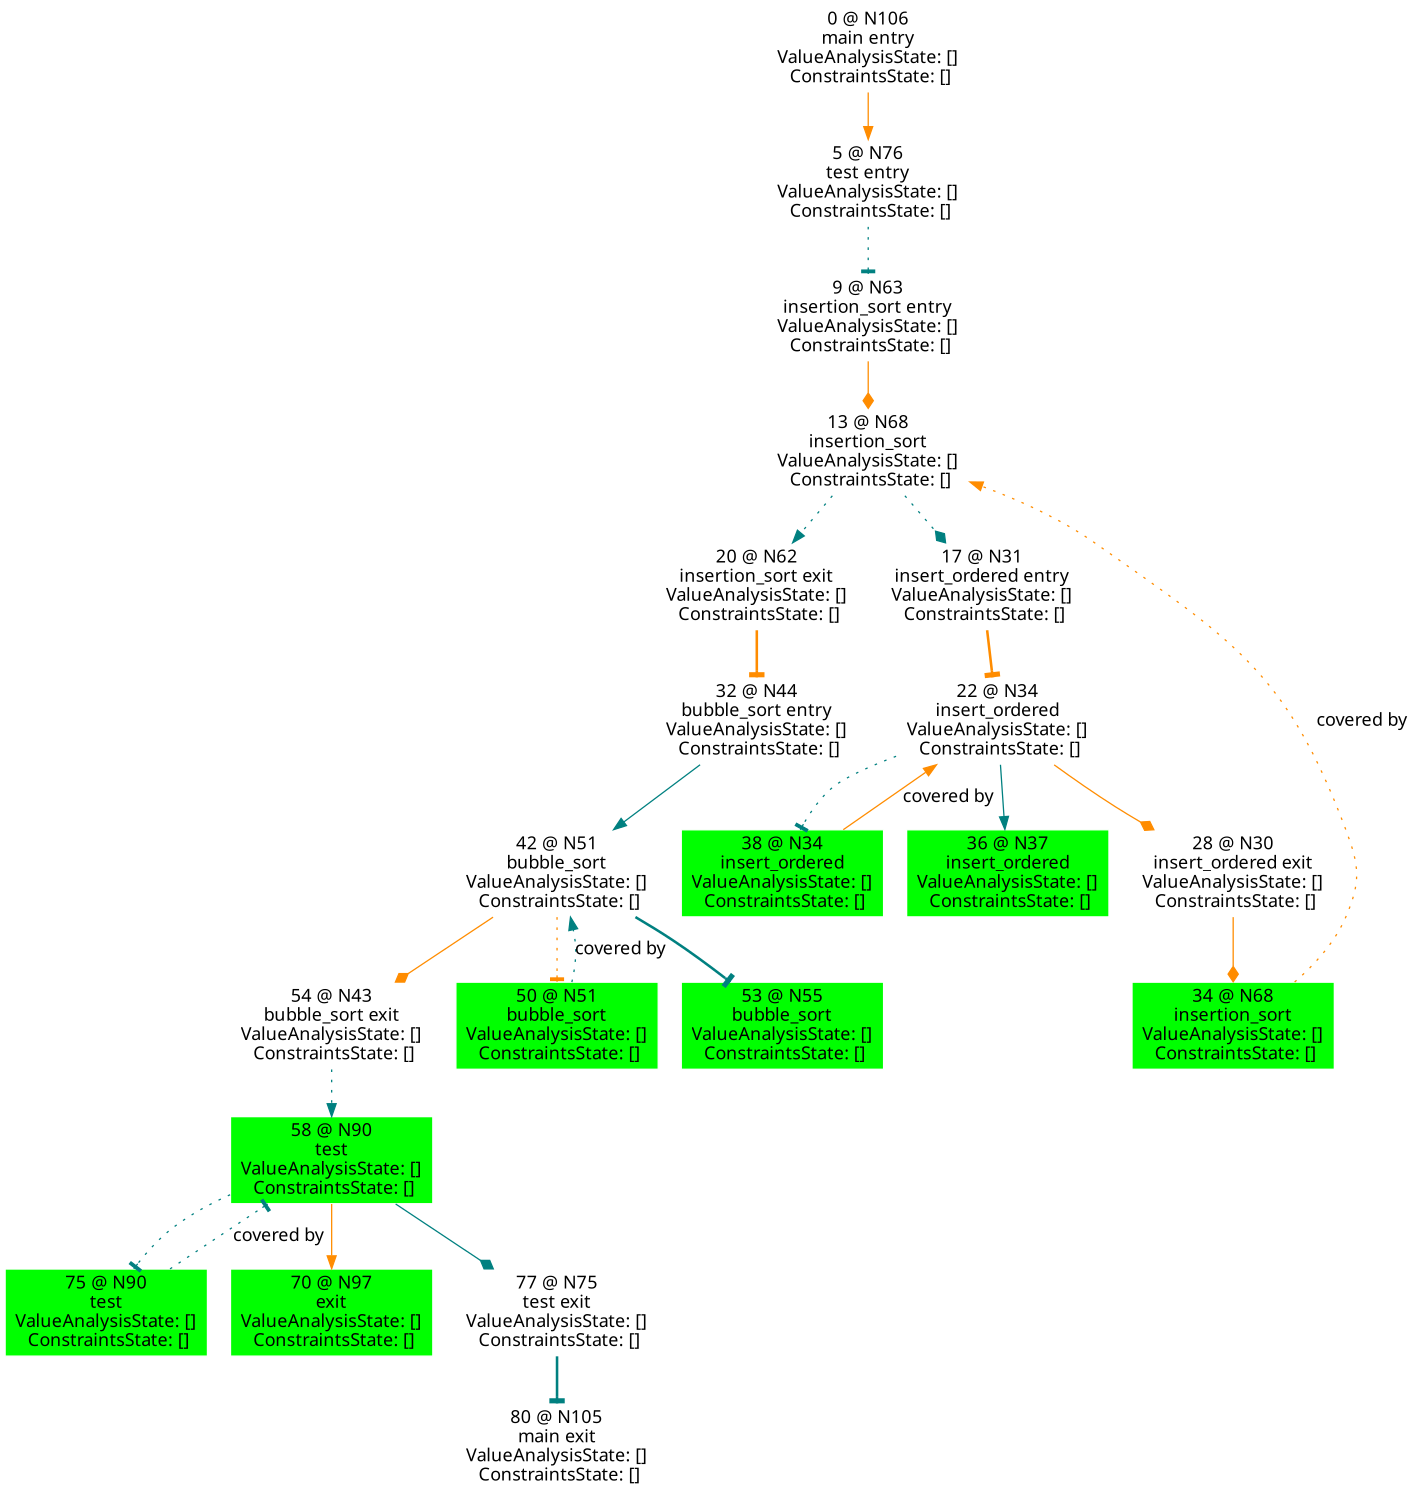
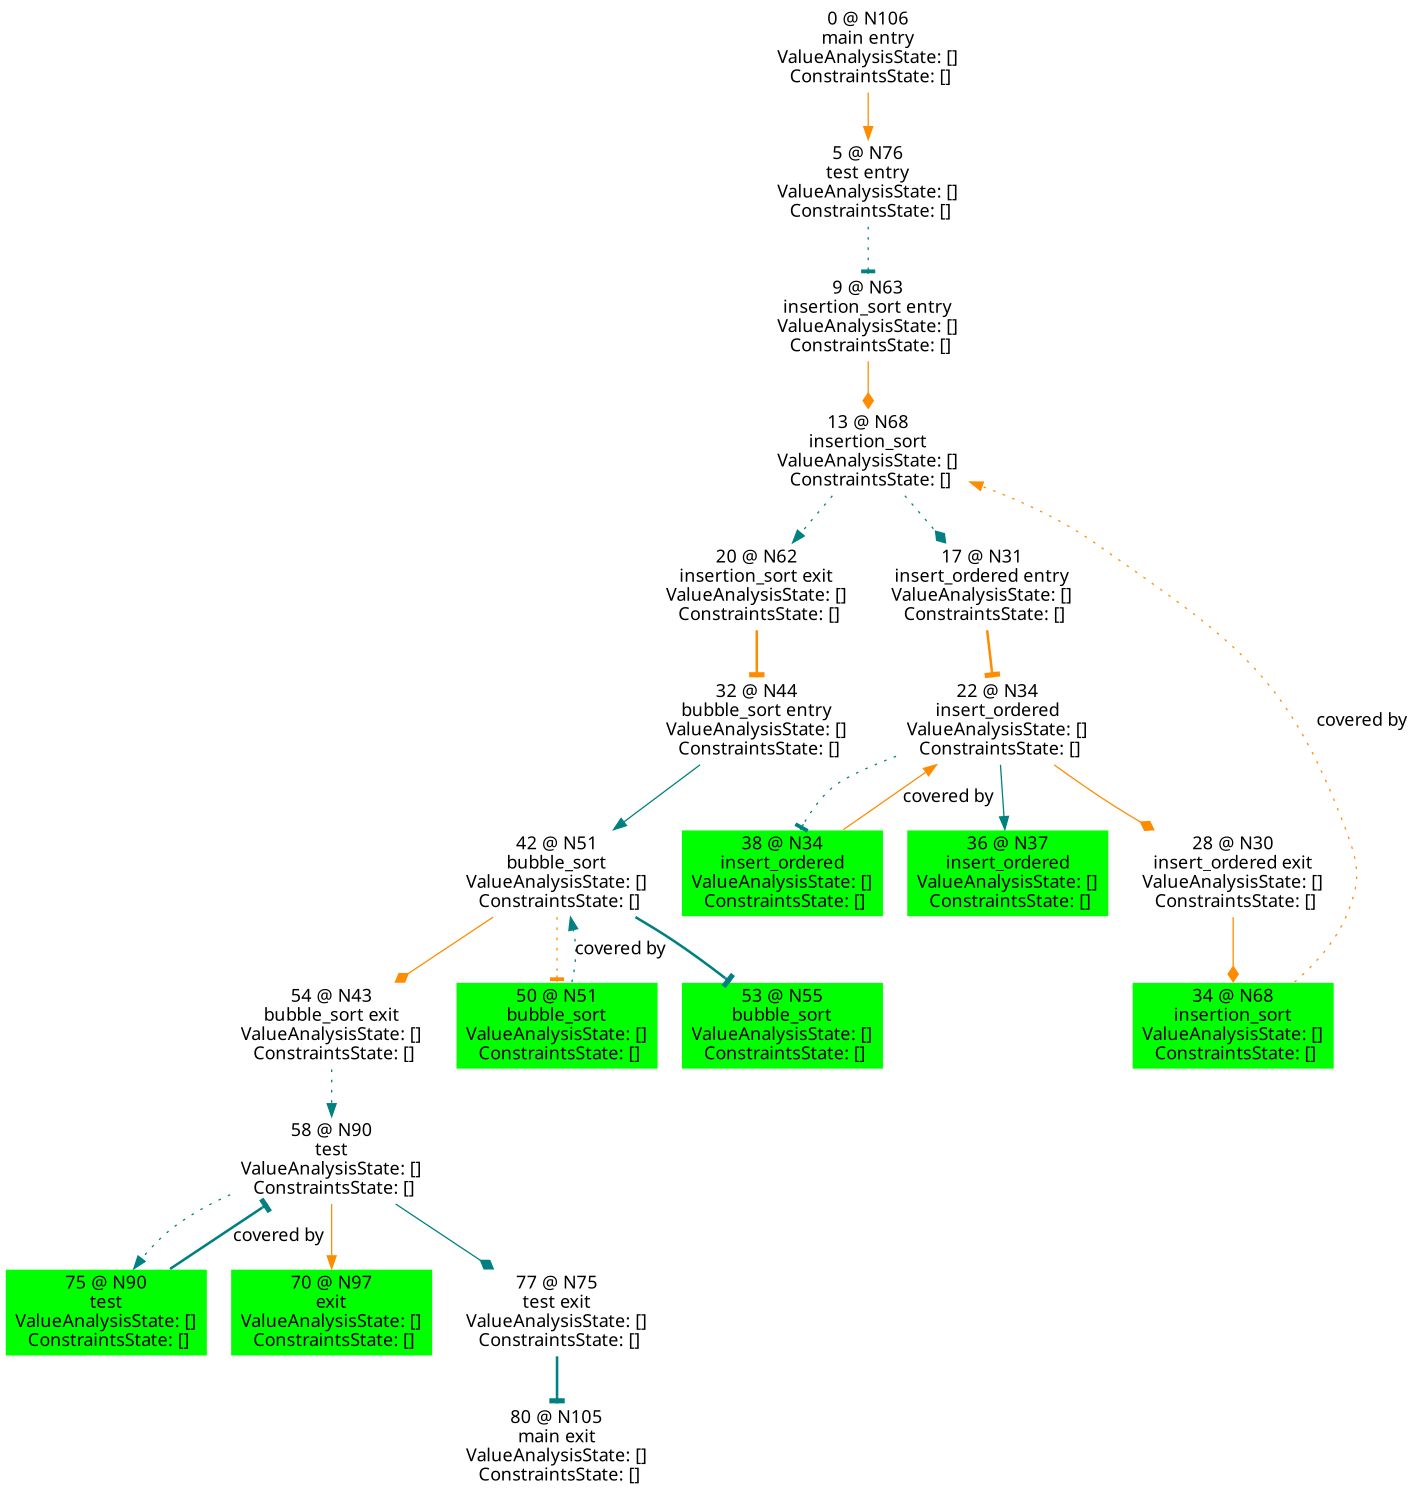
(332, 1160) -> (332, 1160)
(179, 1223) -> (179, 1223)
(216, 1238) -> (216, 1238)
